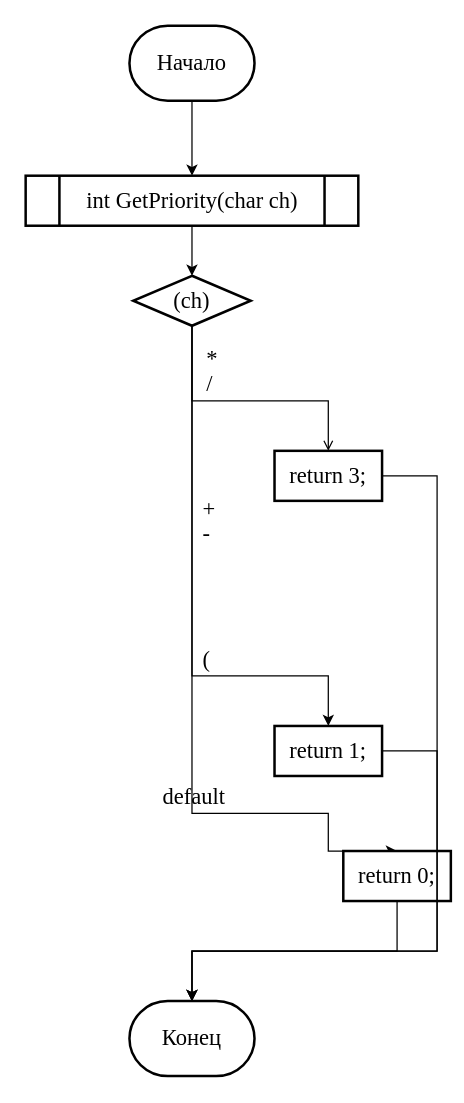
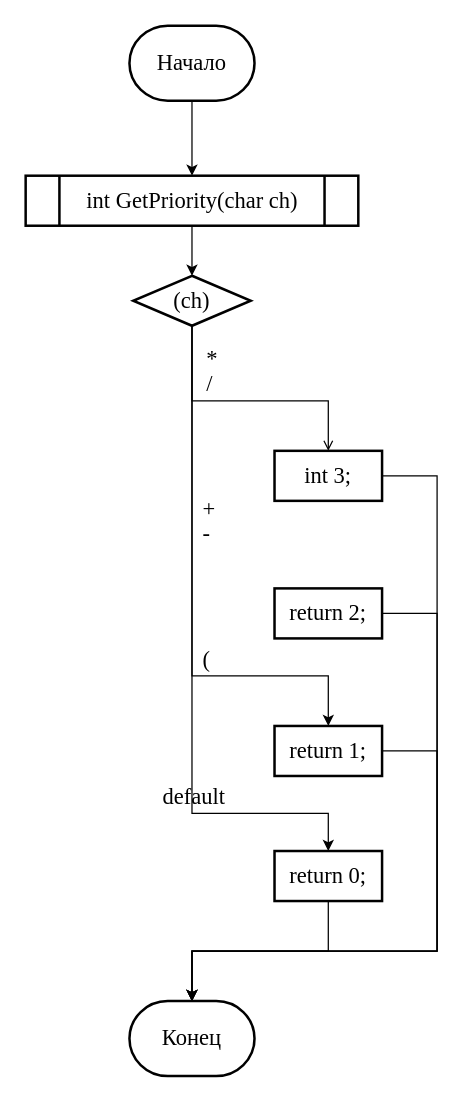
(328, 476) -> (328, 476)
none -> (328, 613)
none -> (408, 613)
(397, 876) -> (328, 876)
